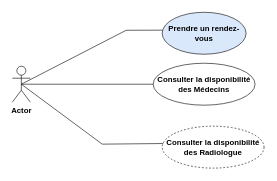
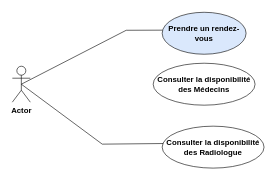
(90, 84) -> none
(213, 147) -> (213, 147)
